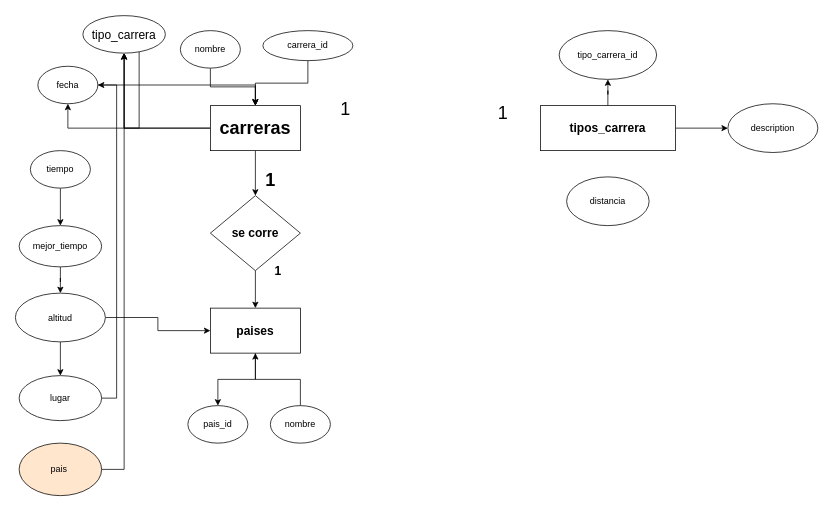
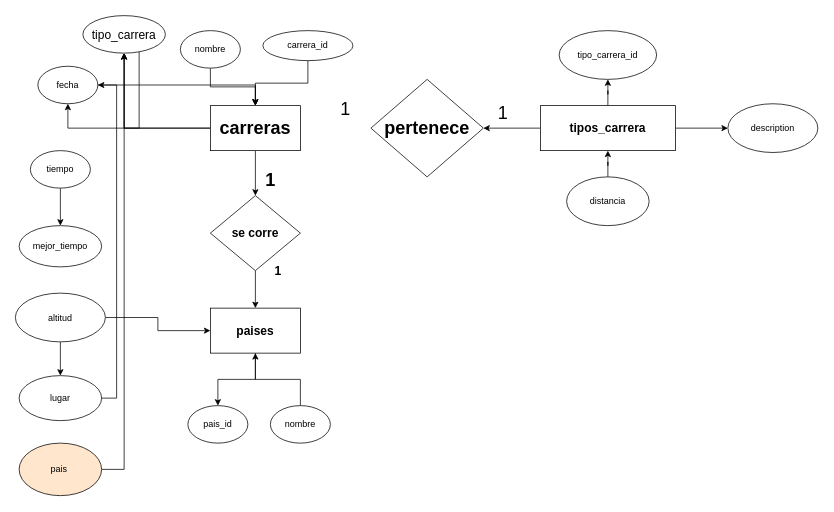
none -> (427, 128)
none -> (490, 128)
none -> (608, 164)
(60, 281) -> none
